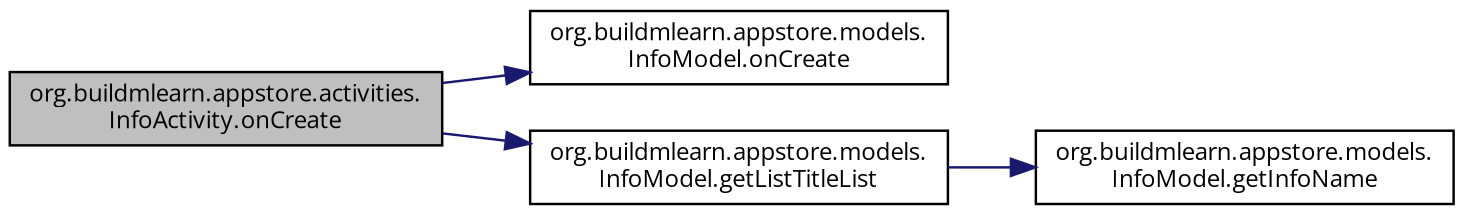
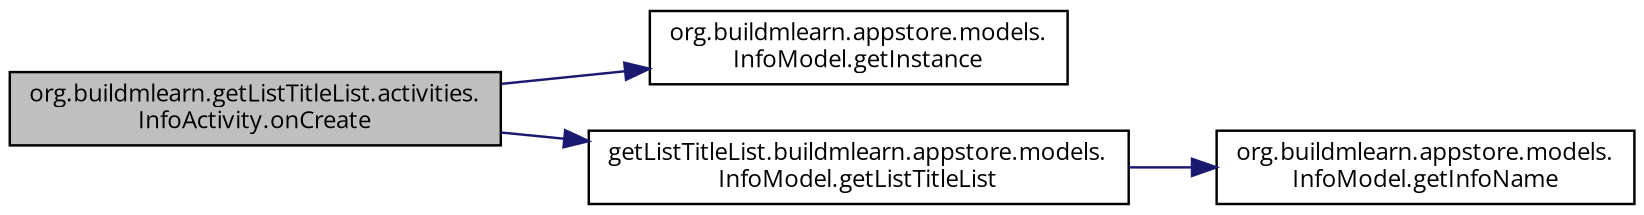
(739, 48) -> (859, 48)
(226, 109) -> (255, 109)
(739, 167) -> (859, 167)
